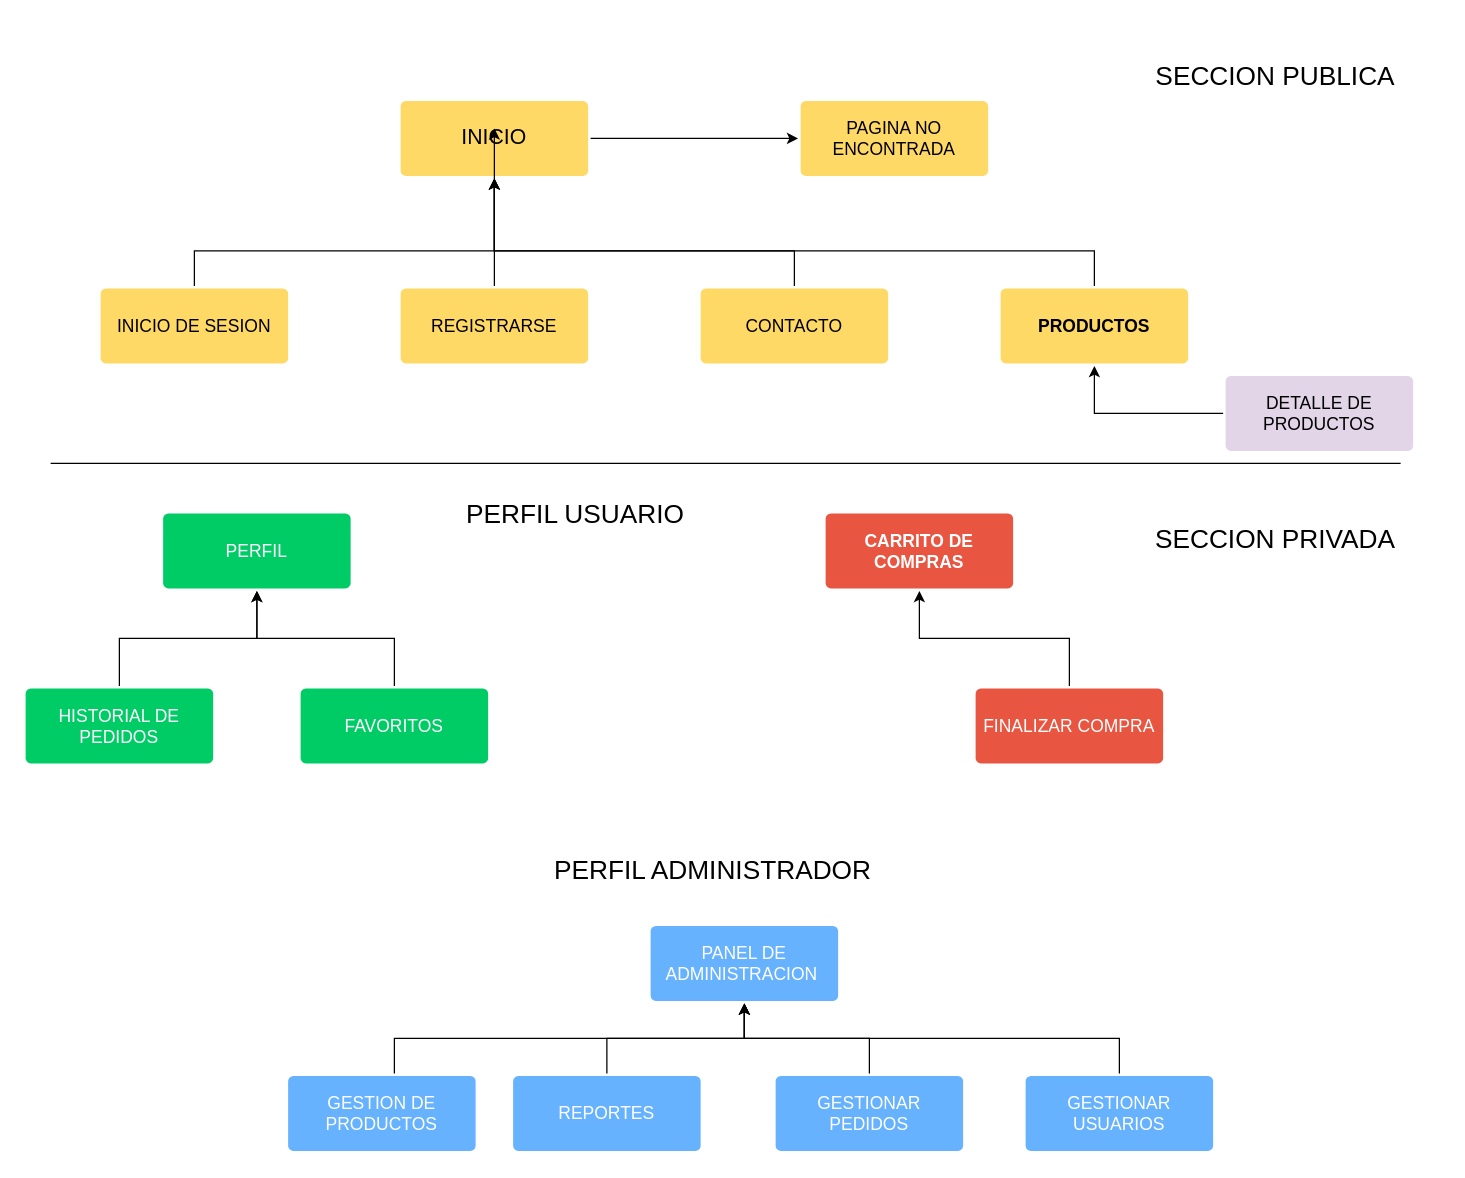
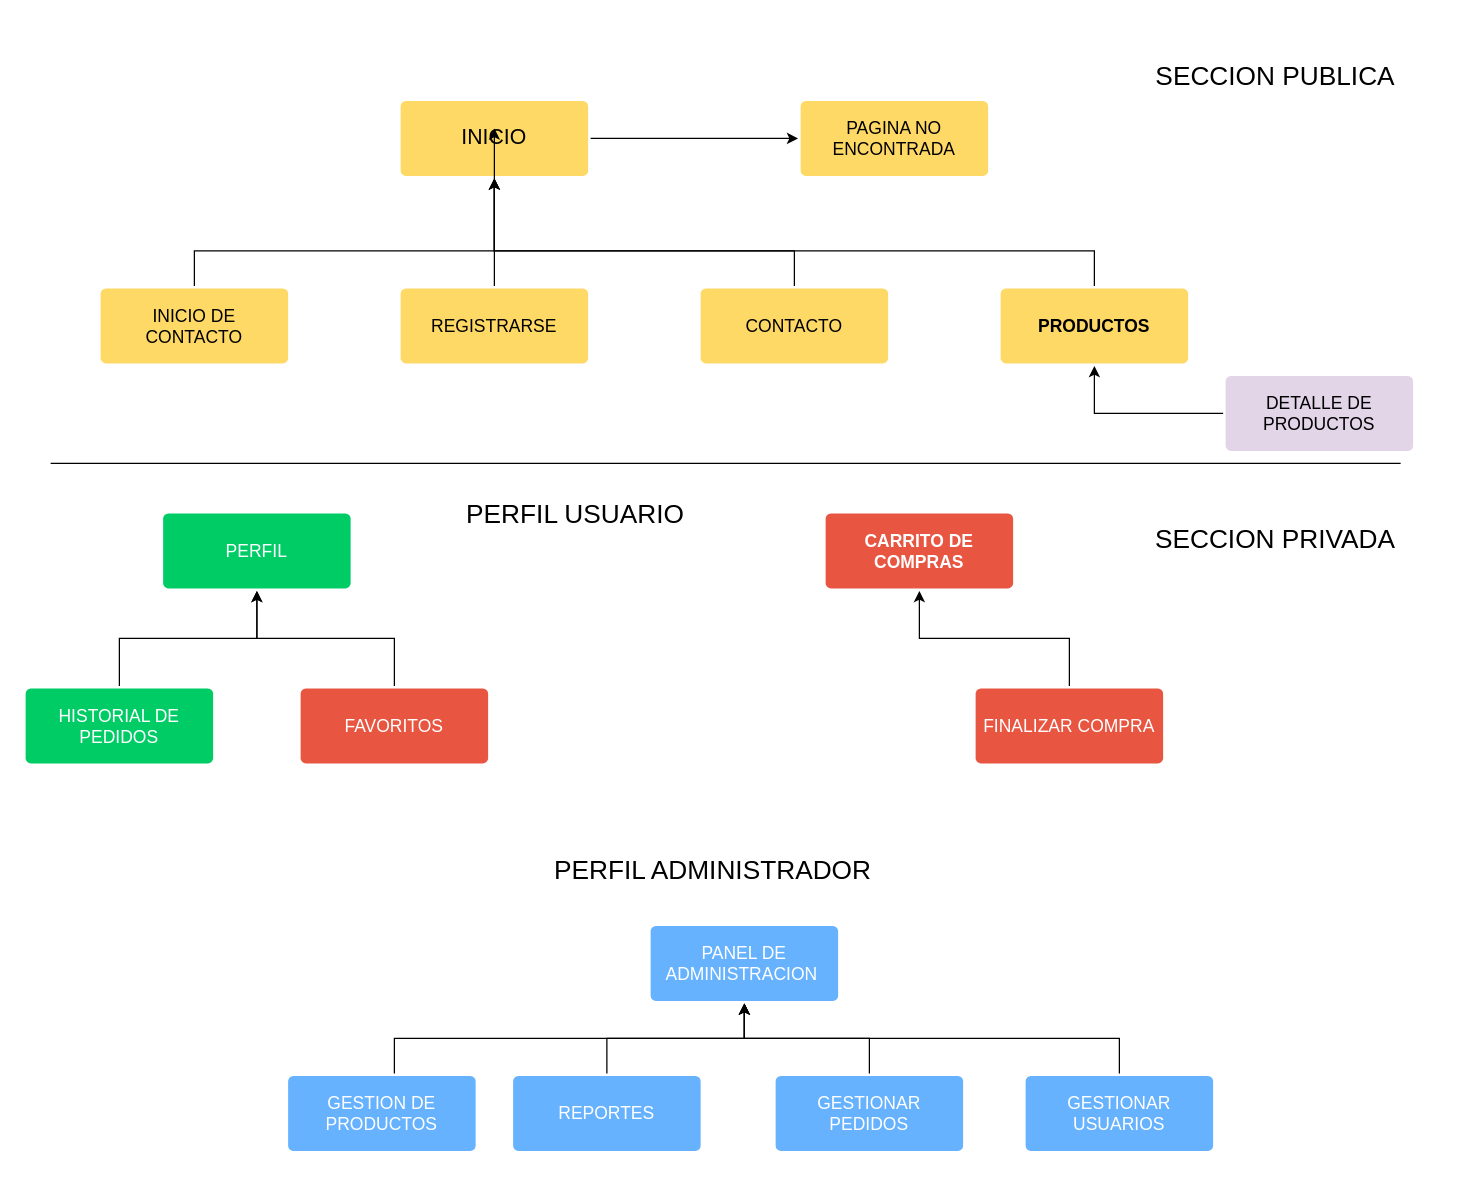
(194, 326) -> (194, 326)
(394, 726) -> (394, 726)
